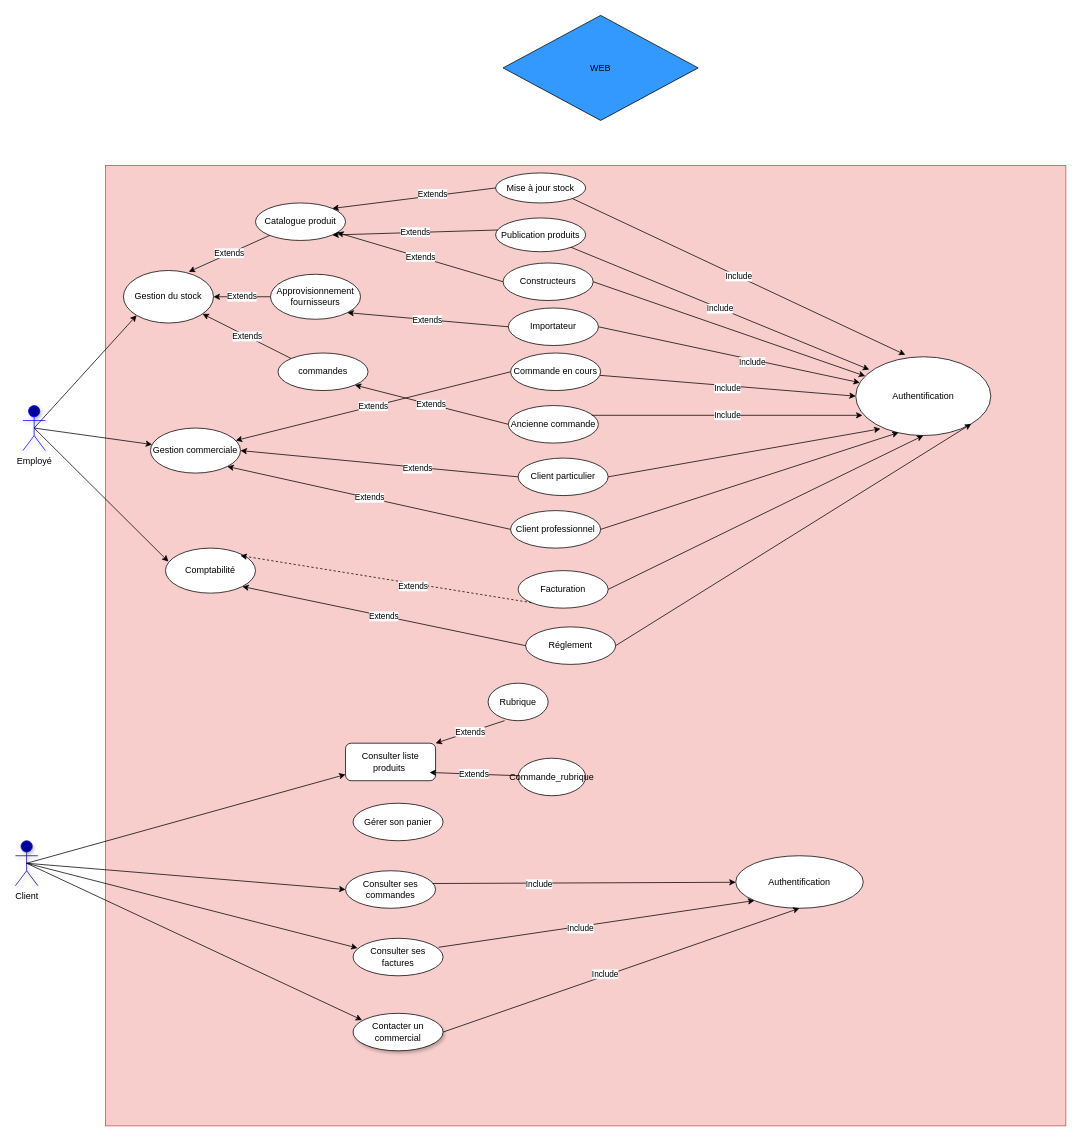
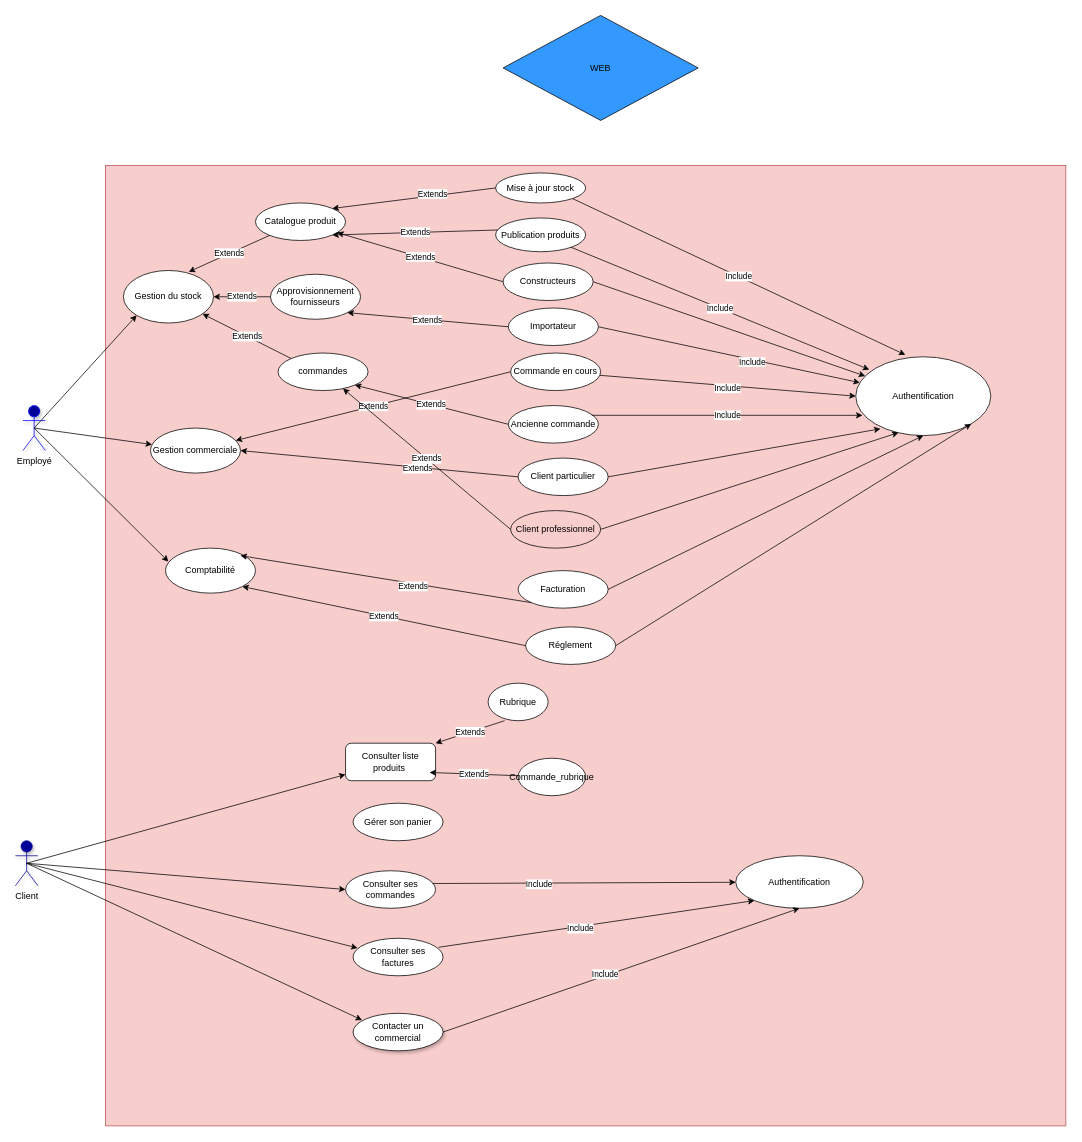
(372, 498) -> (429, 461)
(555, 529) -> (555, 529)
(321, 568) -> (321, 568)
